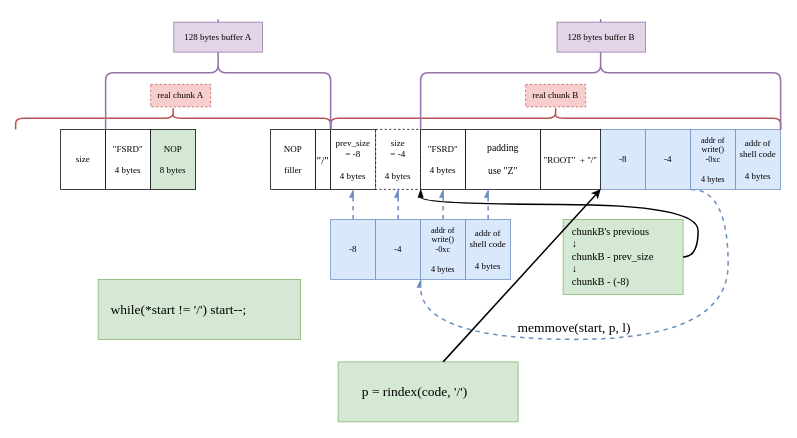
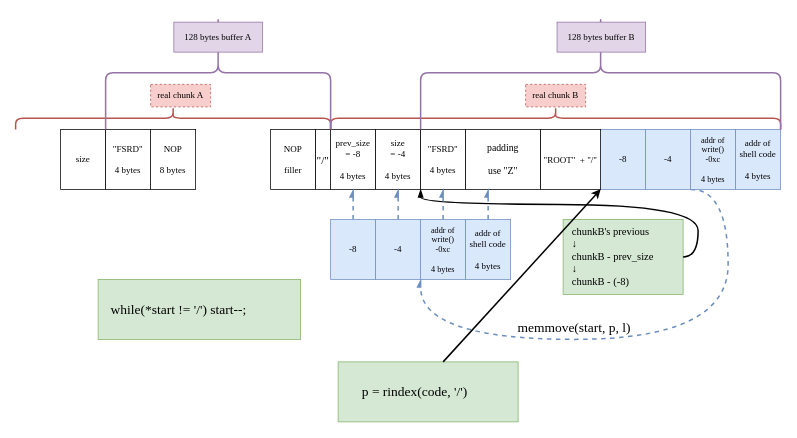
(173, 159) -> (173, 159)
(398, 159) -> (398, 159)
